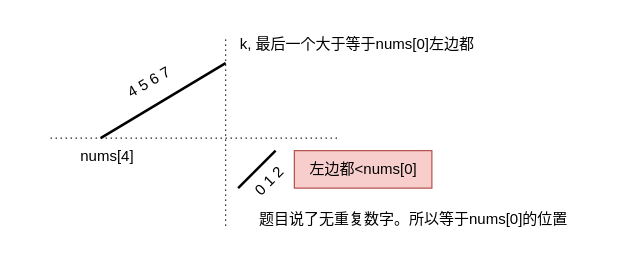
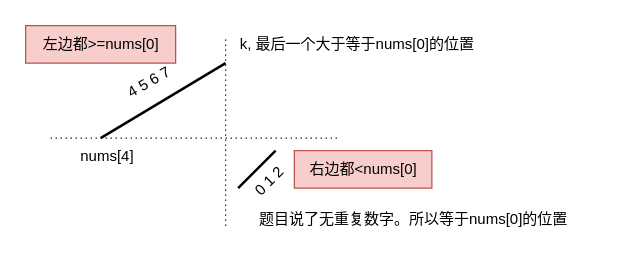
none -> (101, 44)
(358, 44) -> (358, 44)
(364, 169) -> (364, 169)
